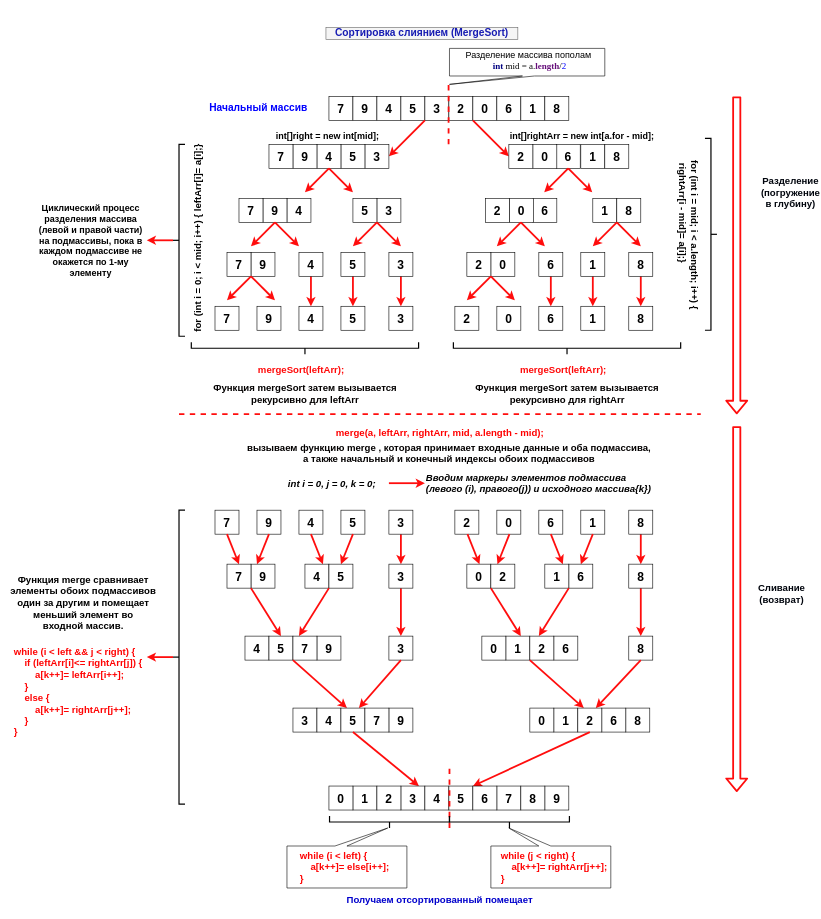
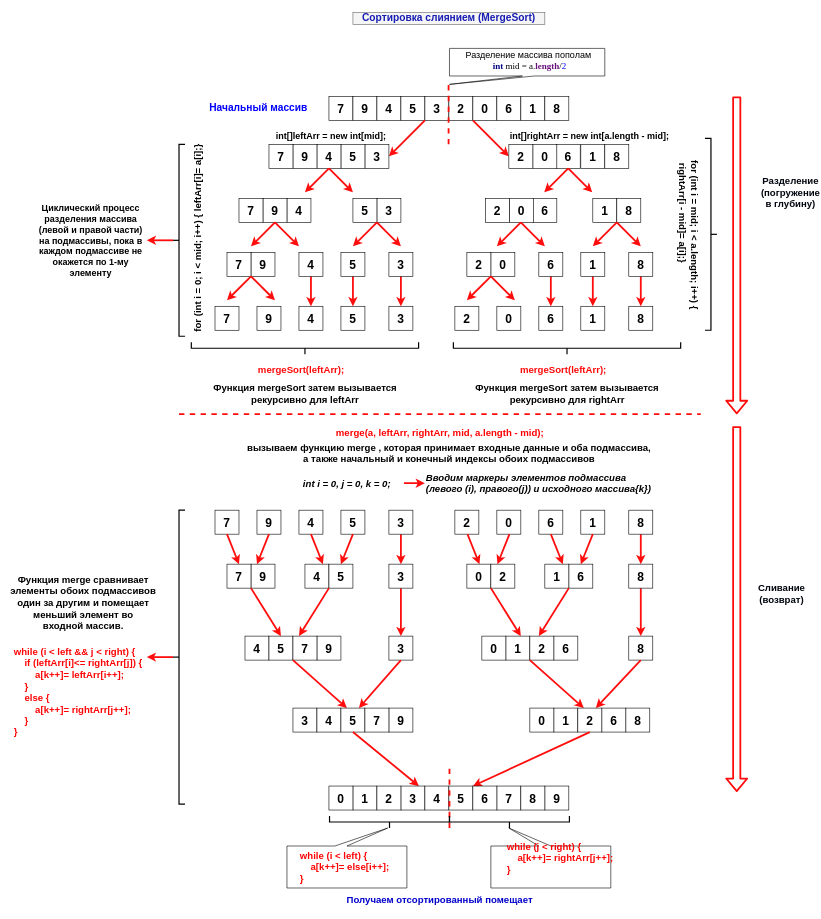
(422, 33) -> (449, 18)
(332, 136) -> (338, 136)
(591, 136) -> (597, 136)
(338, 483) -> (353, 483)
(551, 867) -> (557, 858)
